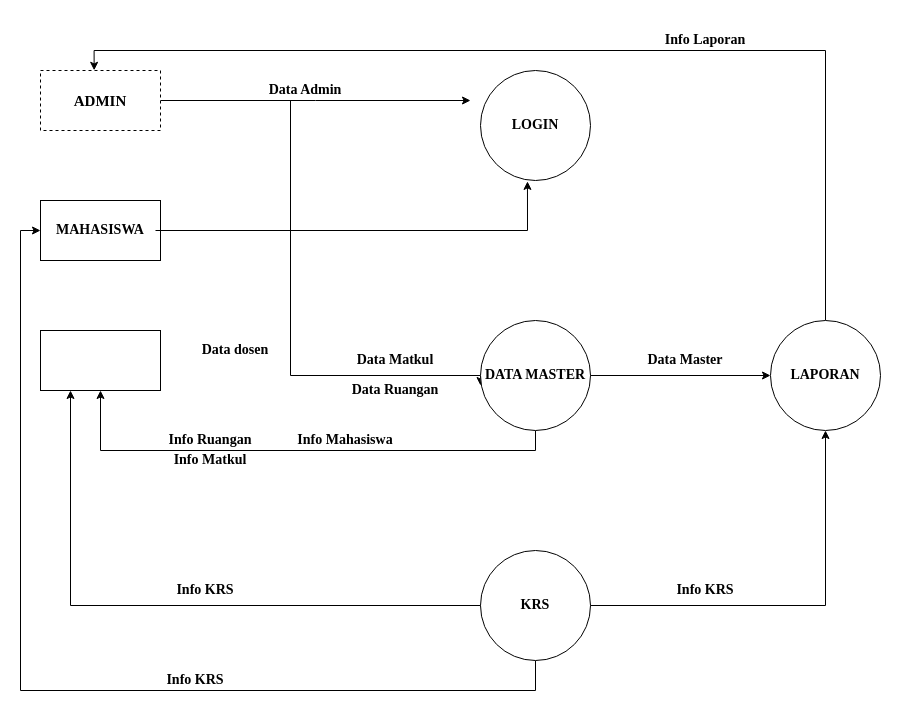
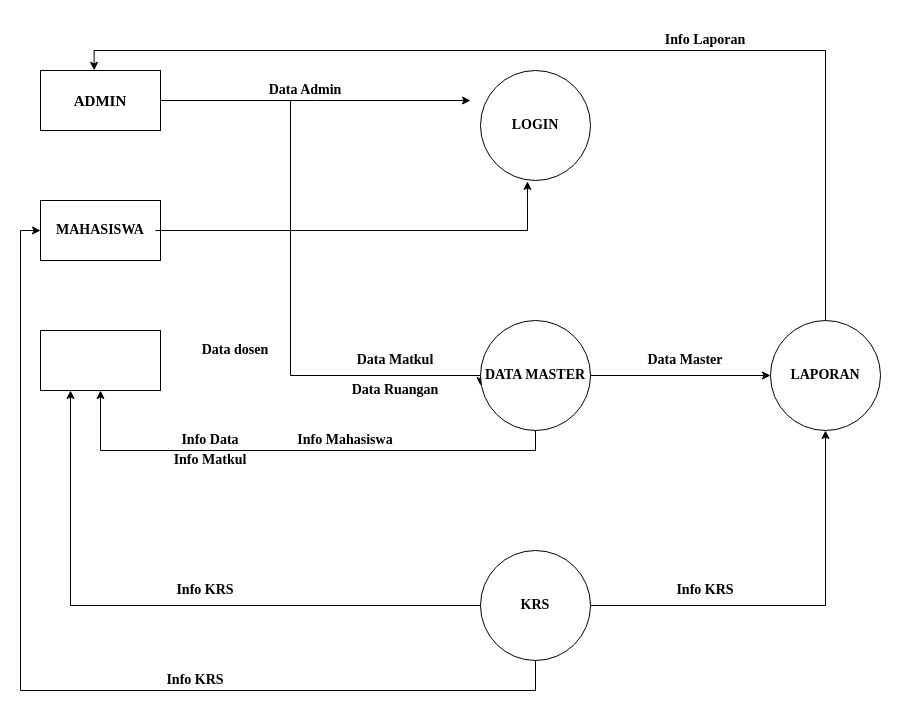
(101, 101) -> (101, 101)
(211, 441) -> (211, 441)
